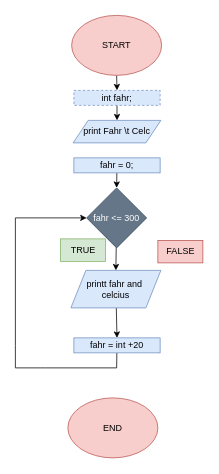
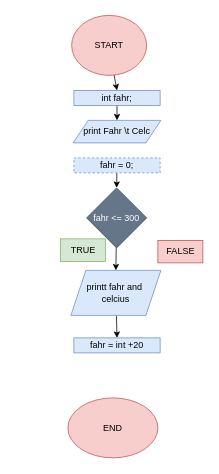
(117, 45) -> (109, 45)
(117, 98) -> (117, 98)
(117, 165) -> (117, 165)
(116, 289) -> (116, 293)
(15, 293) -> none
